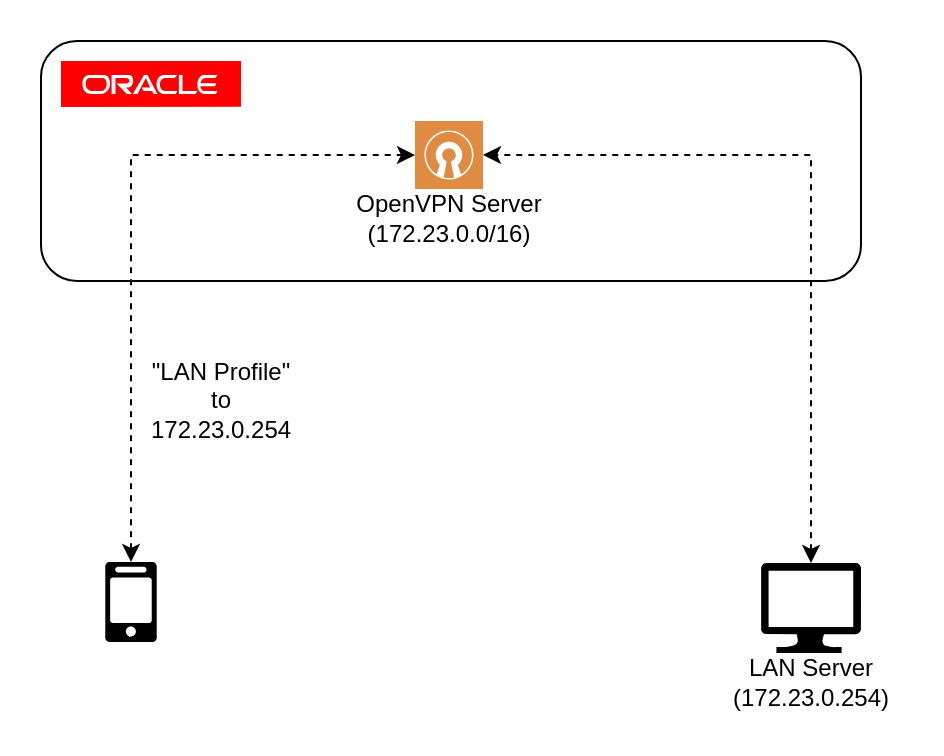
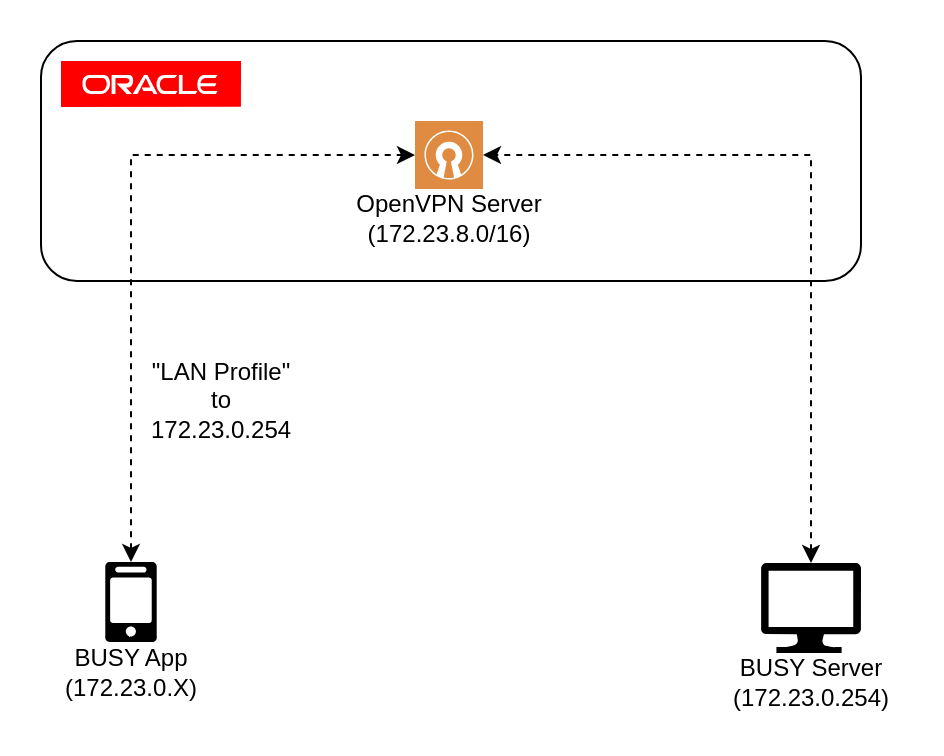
(450, 219) -> (450, 219)
none -> (131, 672)
(812, 683) -> (812, 683)
